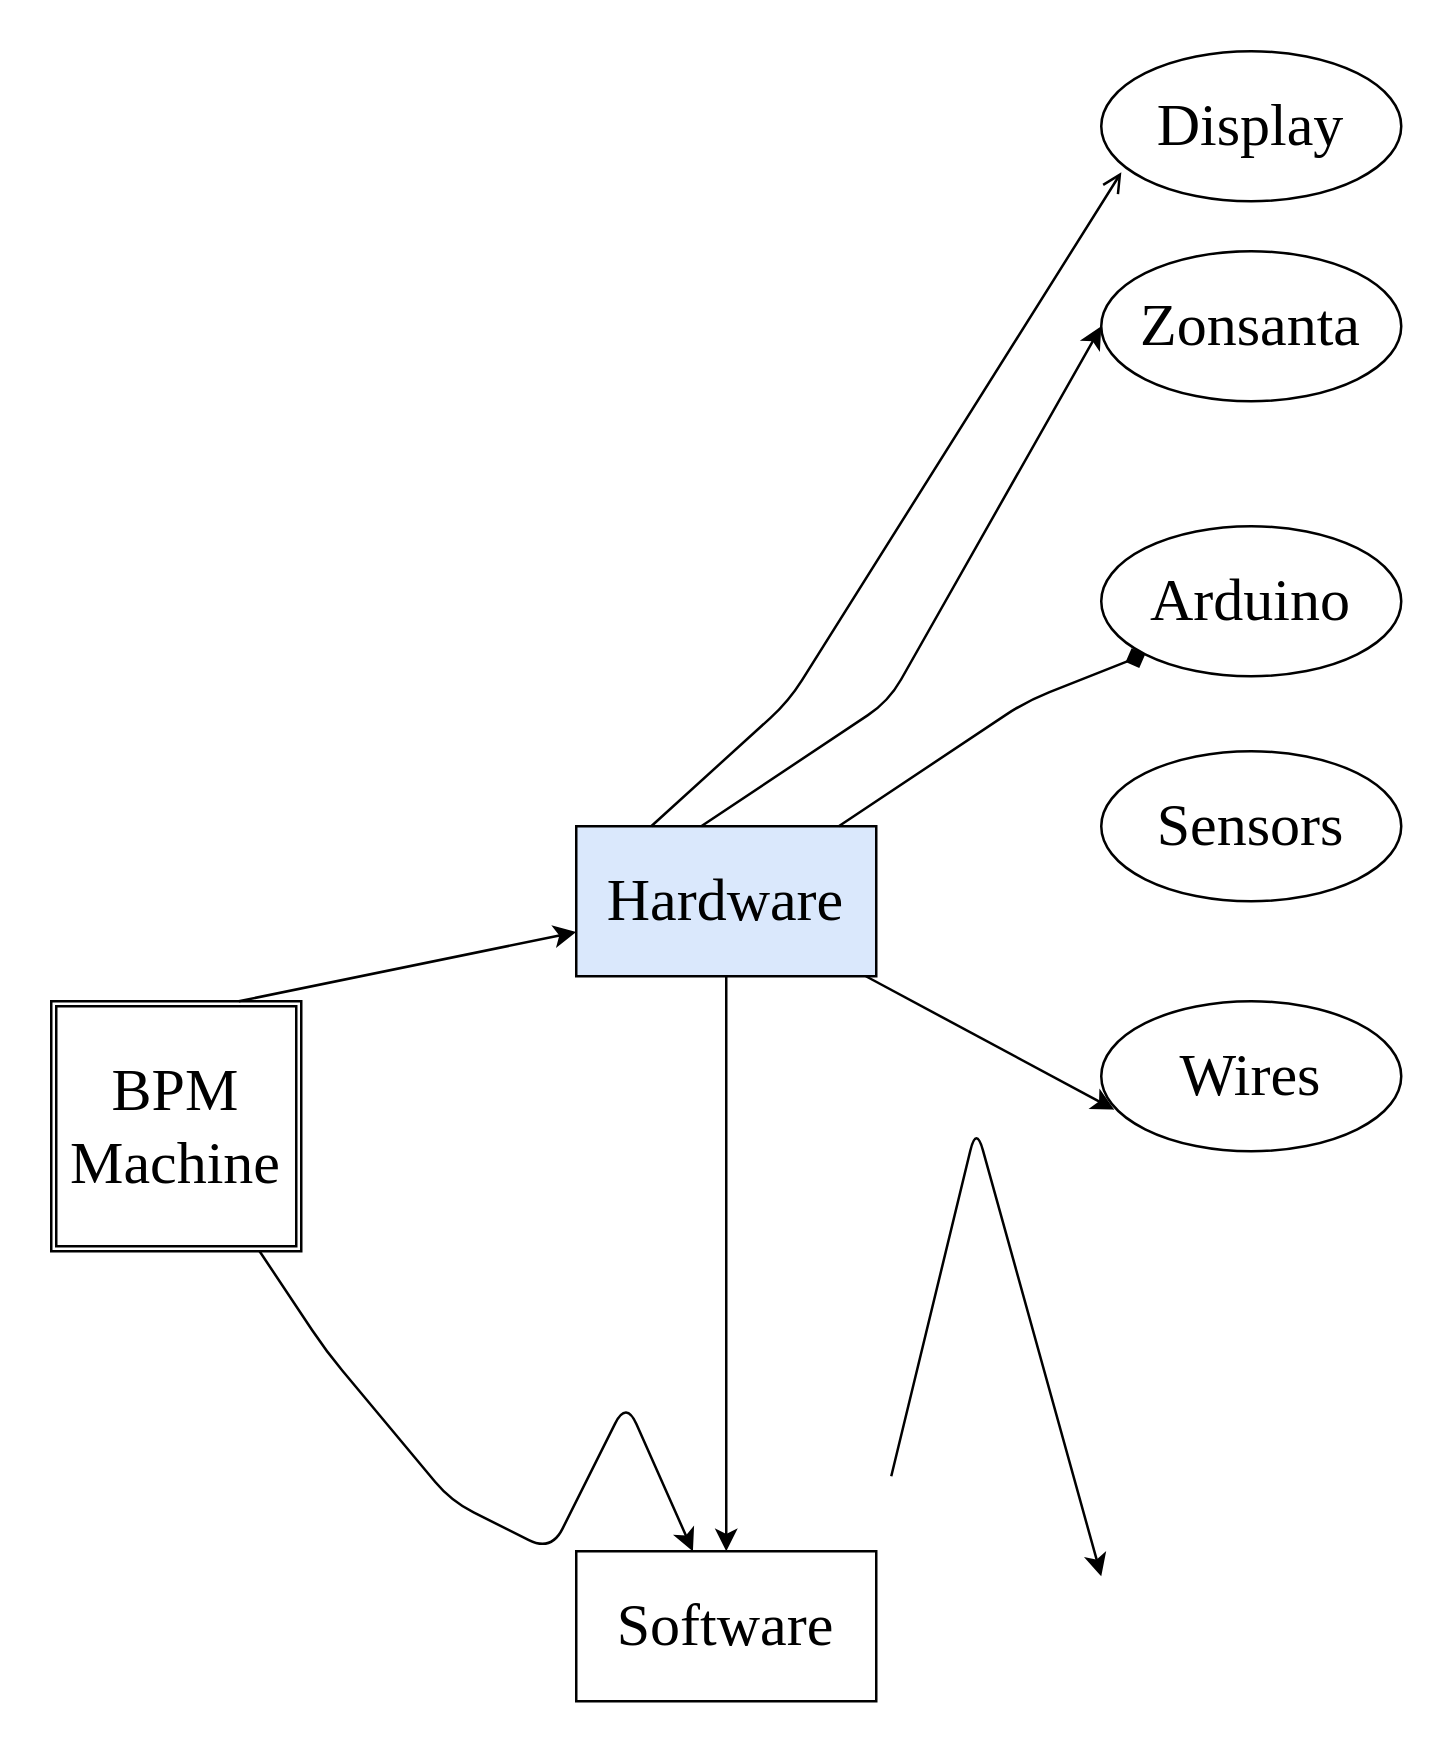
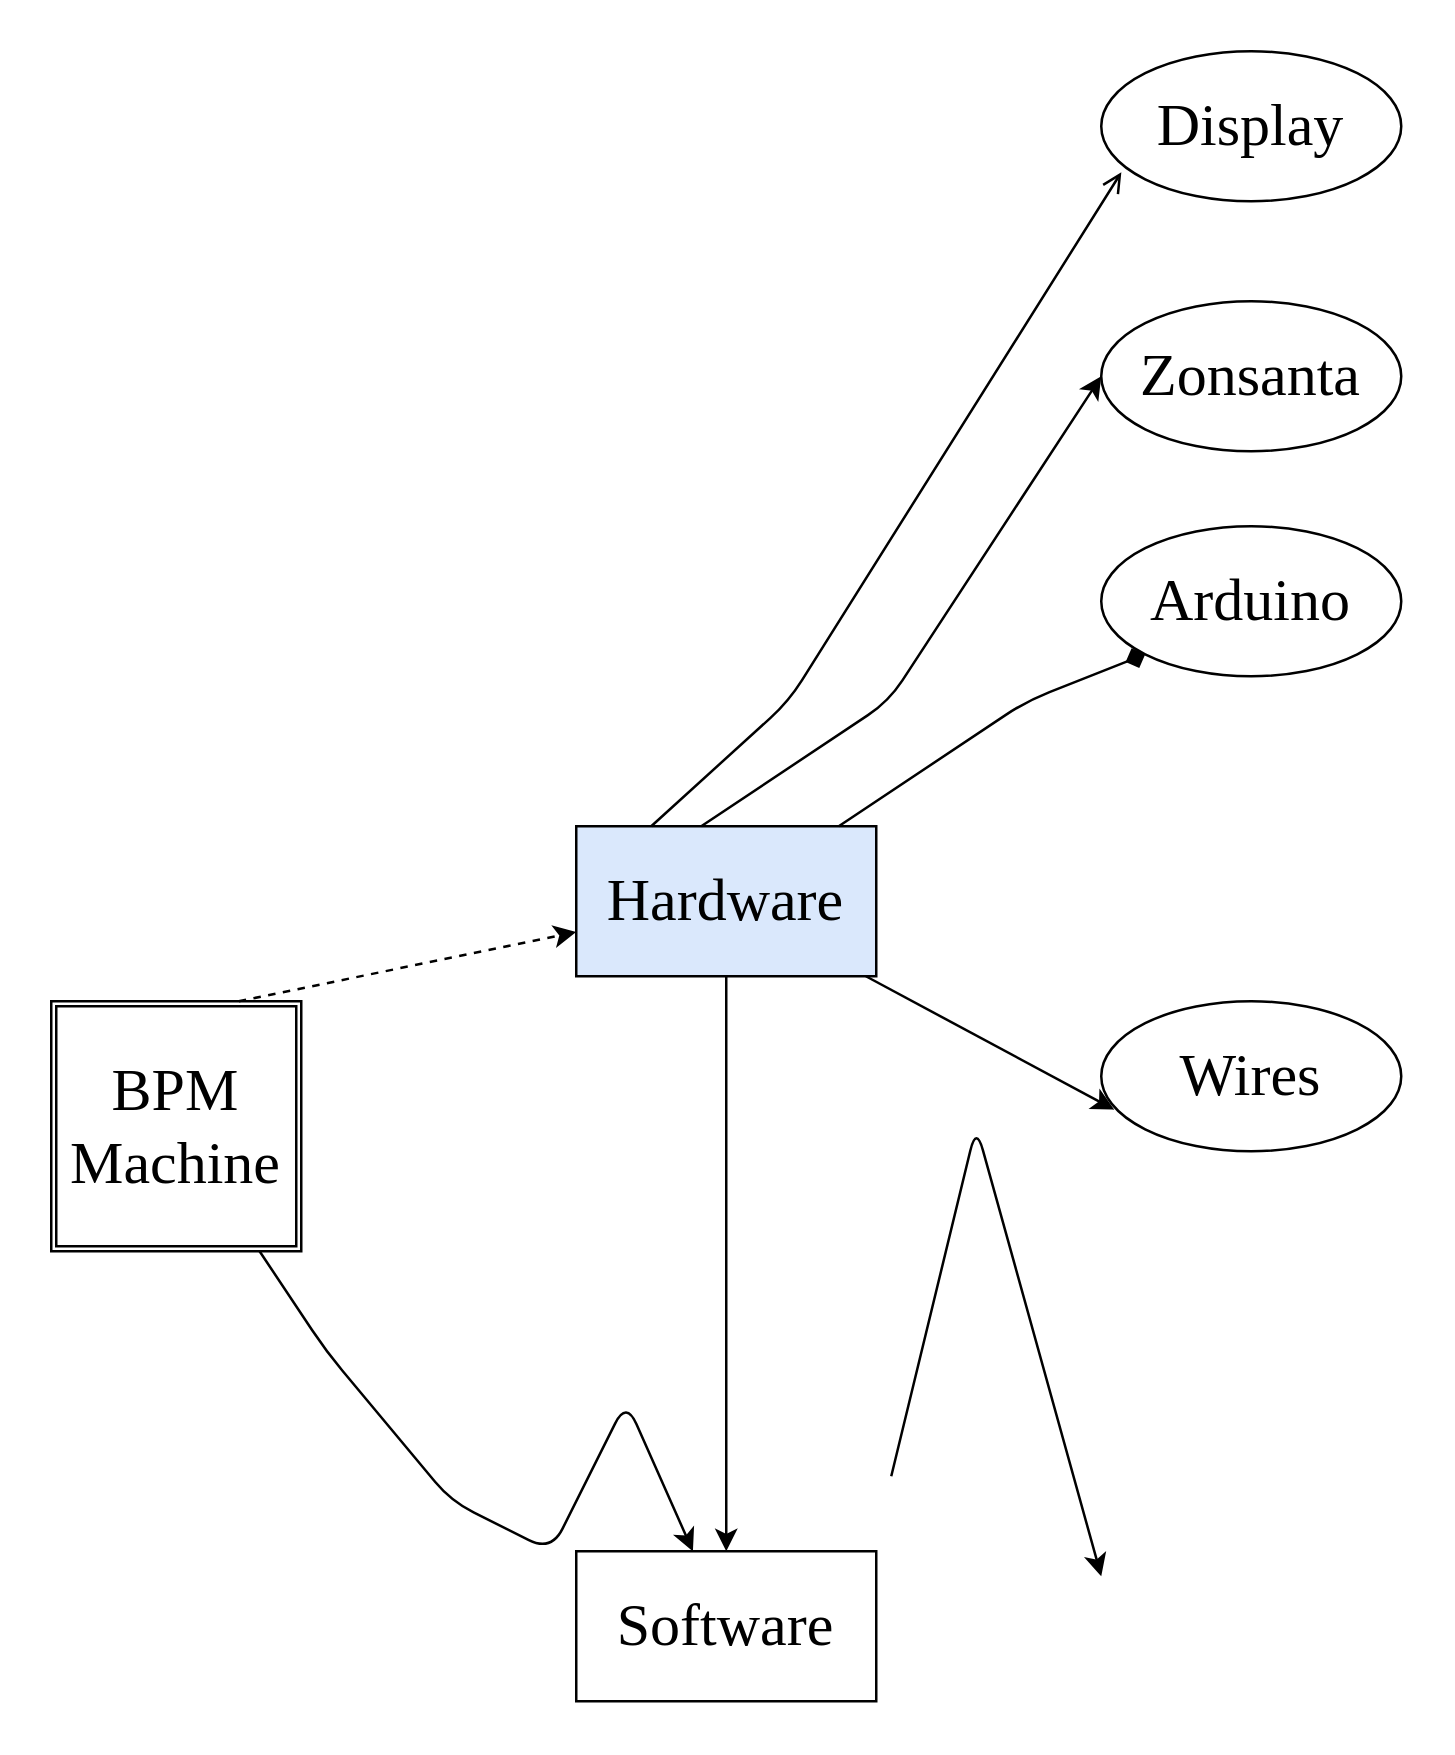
(1251, 326) -> (1251, 376)
(1251, 826) -> none
(401, 968) -> (401, 968)
